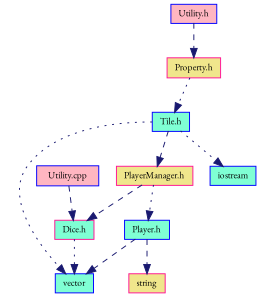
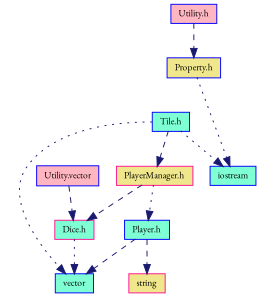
(194, 68) -> (194, 68)
(184, 91) -> (212, 117)
(68, 176) -> (68, 176)
